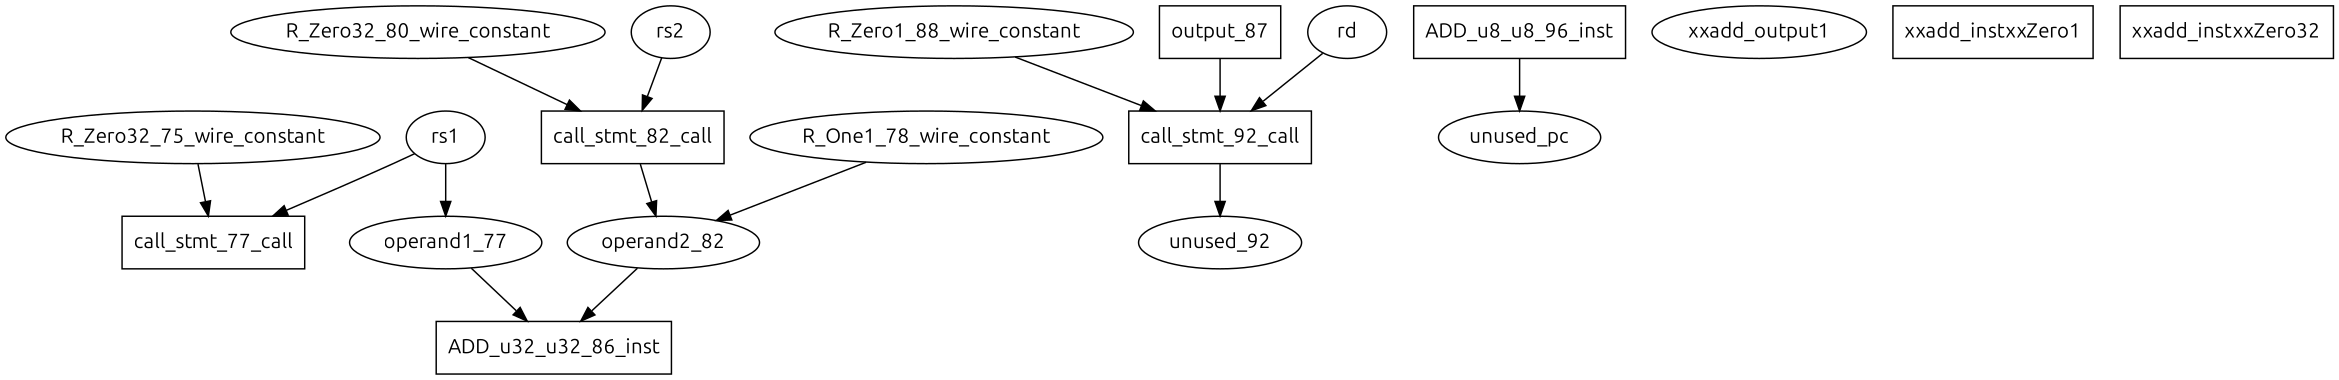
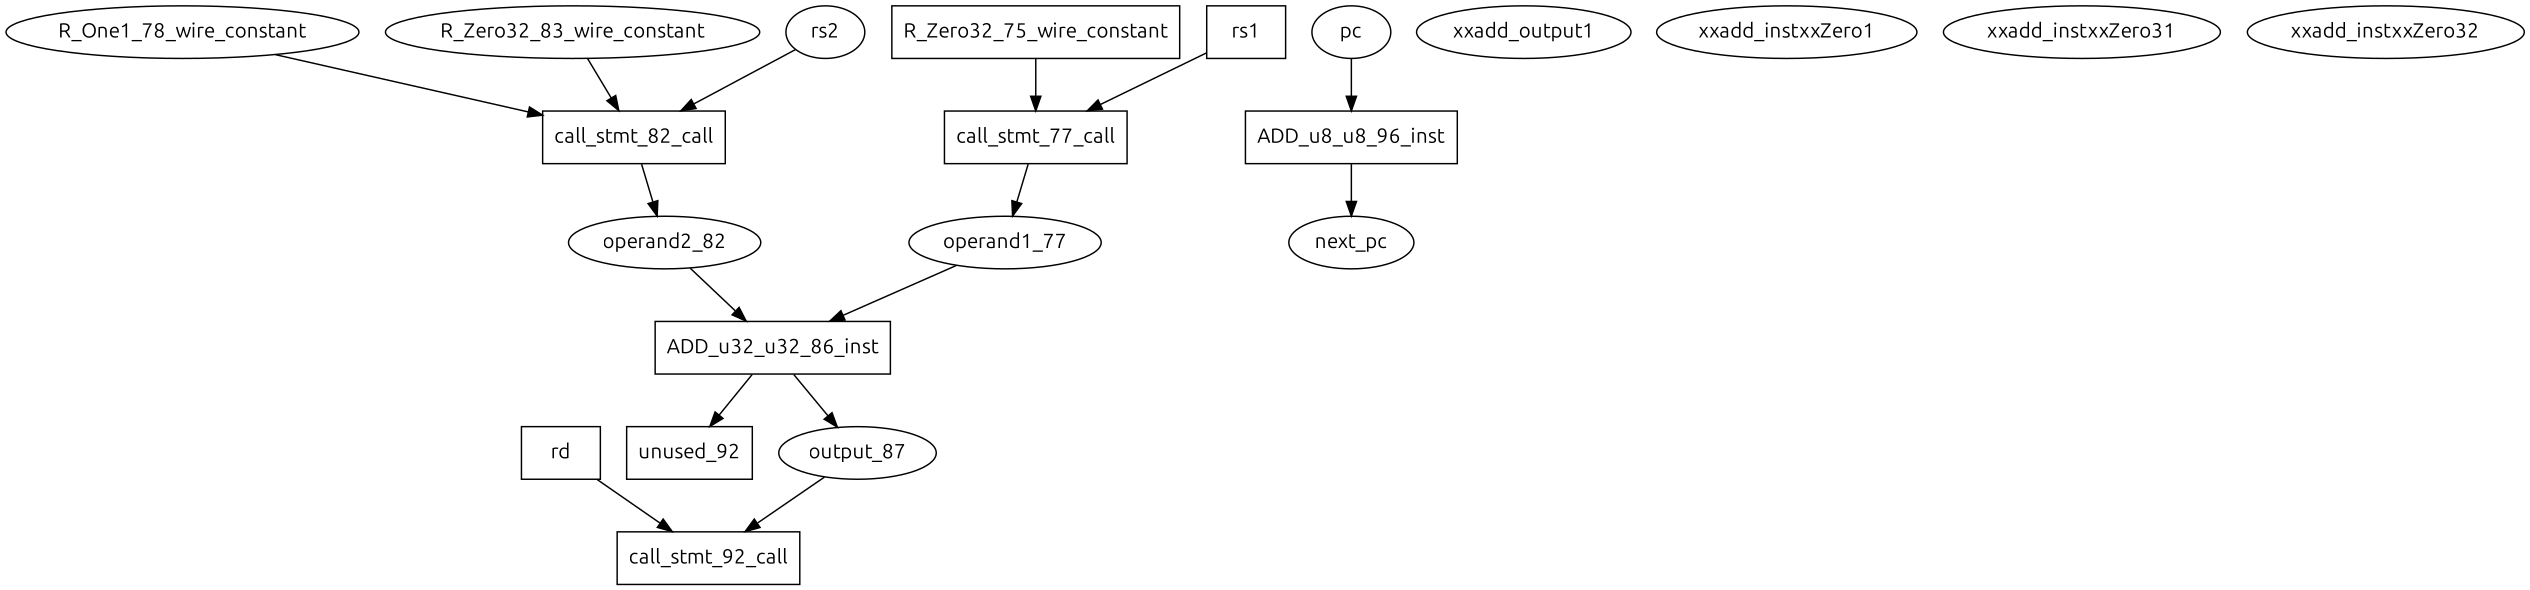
(418, 32) -> (573, 32)
(954, 32) -> none
(1220, 32) -> (858, 453)
(1347, 32) -> (561, 453)
none -> (1351, 32)
(1993, 32) -> (1787, 32)
none -> (2082, 32)
(2227, 32) -> (2386, 32)
(193, 137) -> (1036, 32)
(446, 137) -> (1246, 32)
(1520, 137) -> (1351, 243)
(446, 183) -> (1023, 183)
(1220, 183) -> (736, 395)
(798, 189) -> (402, 83)
(1220, 243) -> (689, 453)
none -> (811, 395)
